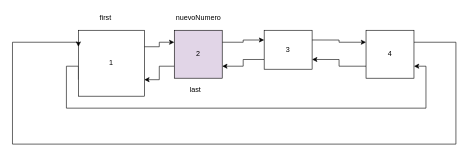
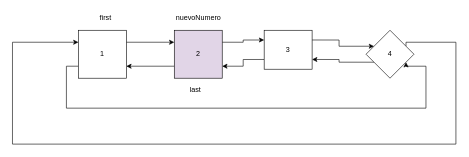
(390, 54) -> (390, 54)
(111, 63) -> (102, 54)
